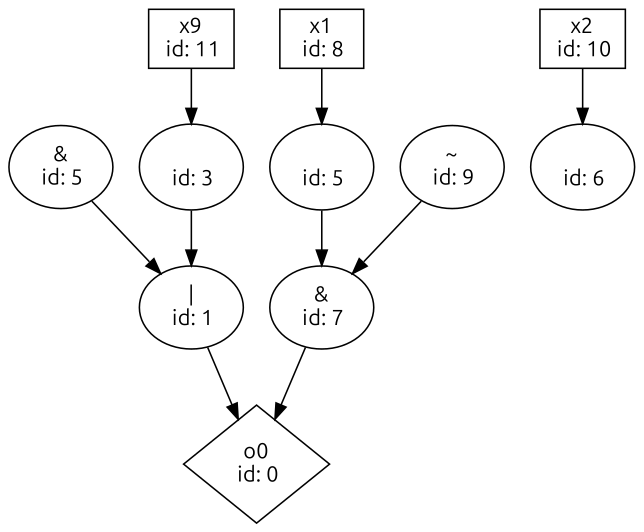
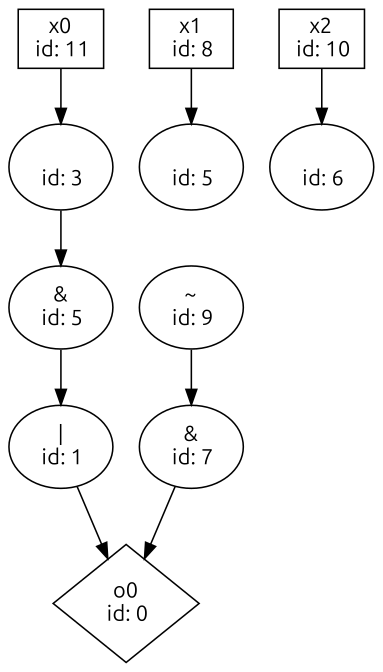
(191, 39) -> (61, 39)
(191, 230) -> (61, 230)
(322, 230) -> none
